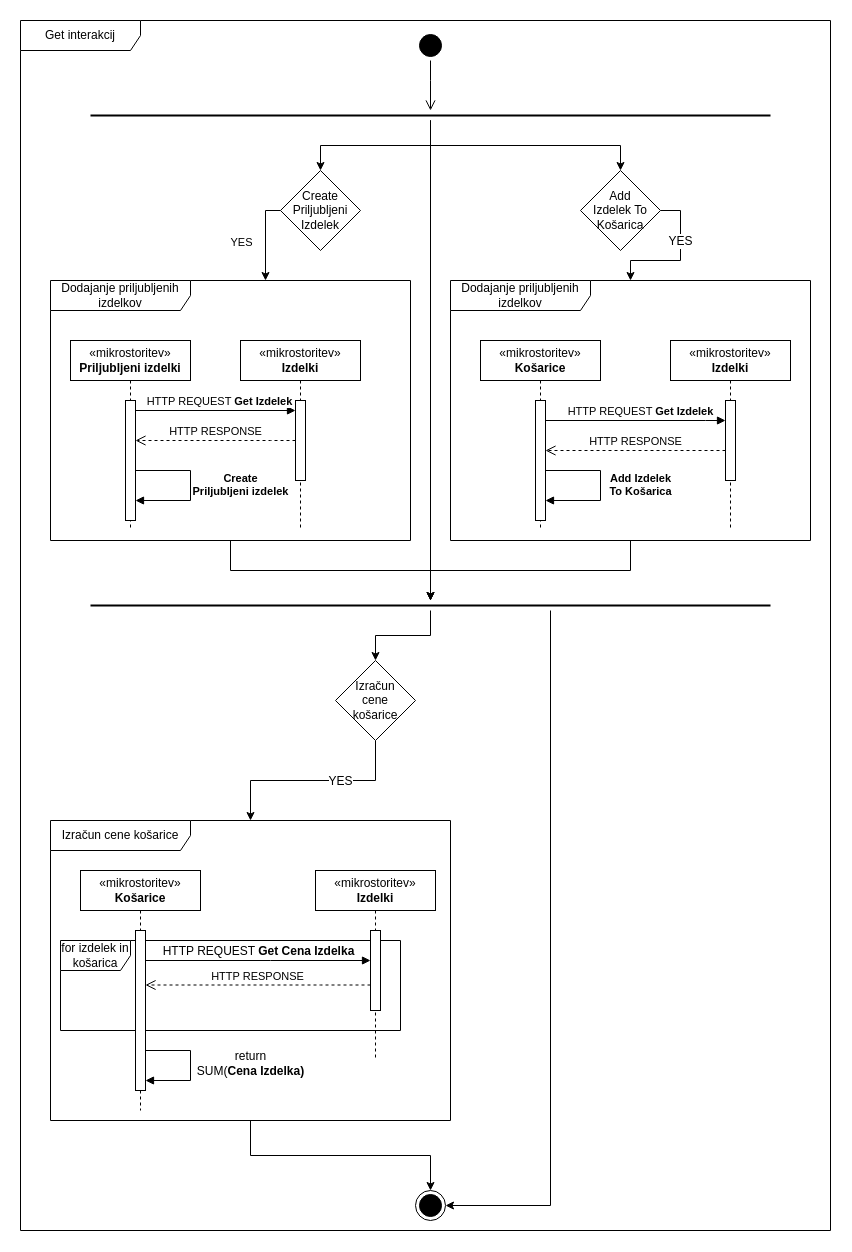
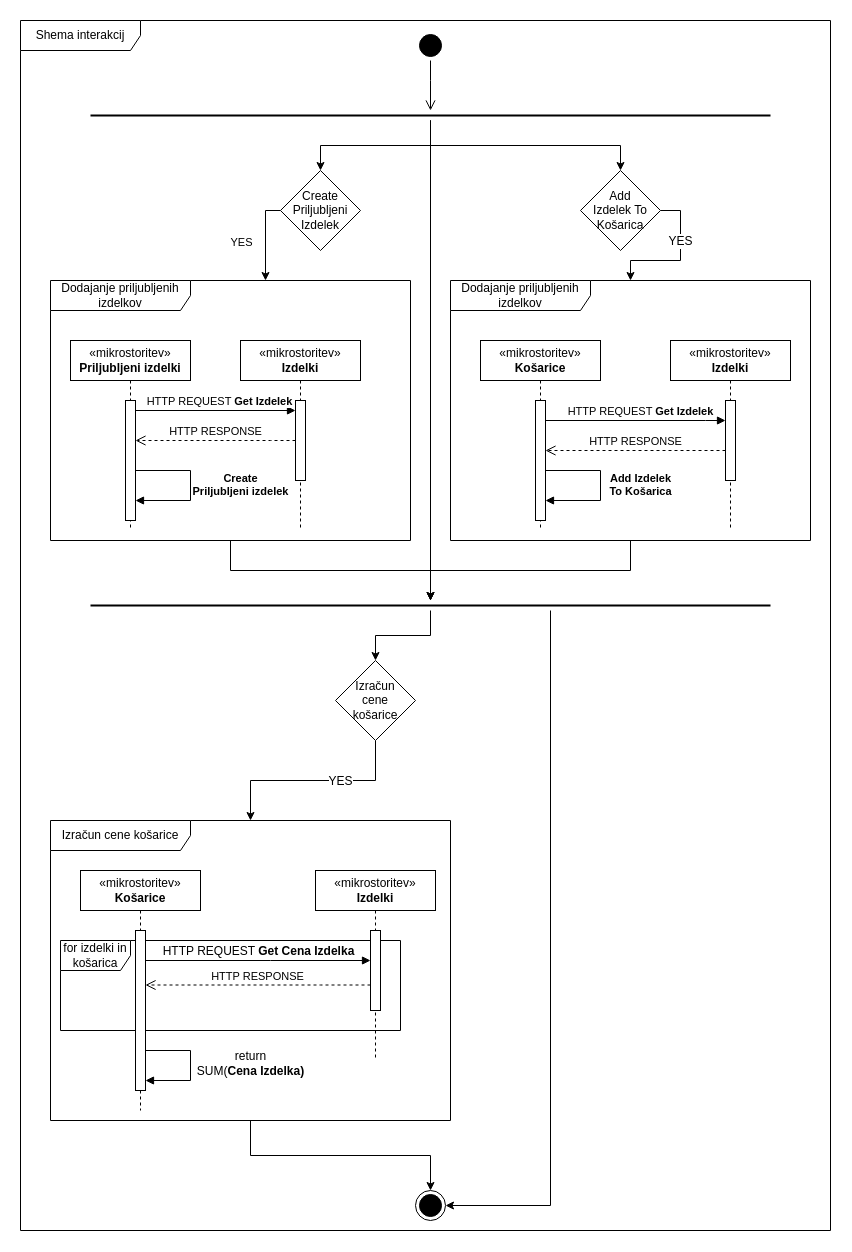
(81, 36) -> (81, 36)
(96, 956) -> (96, 956)
